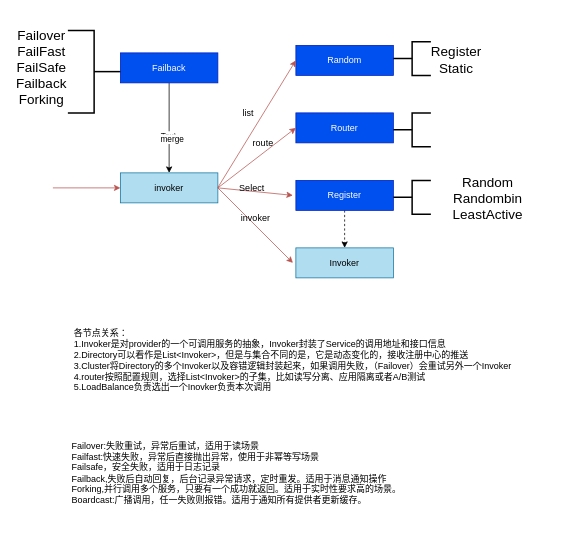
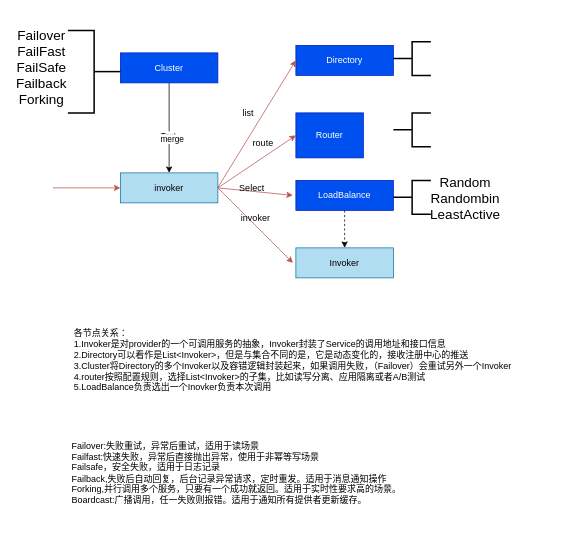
(345, 60) -> (345, 60)
(456, 60) -> none
(169, 68) -> (169, 68)
(345, 128) -> (330, 135)
(345, 195) -> (345, 195)
(488, 199) -> (465, 199)
